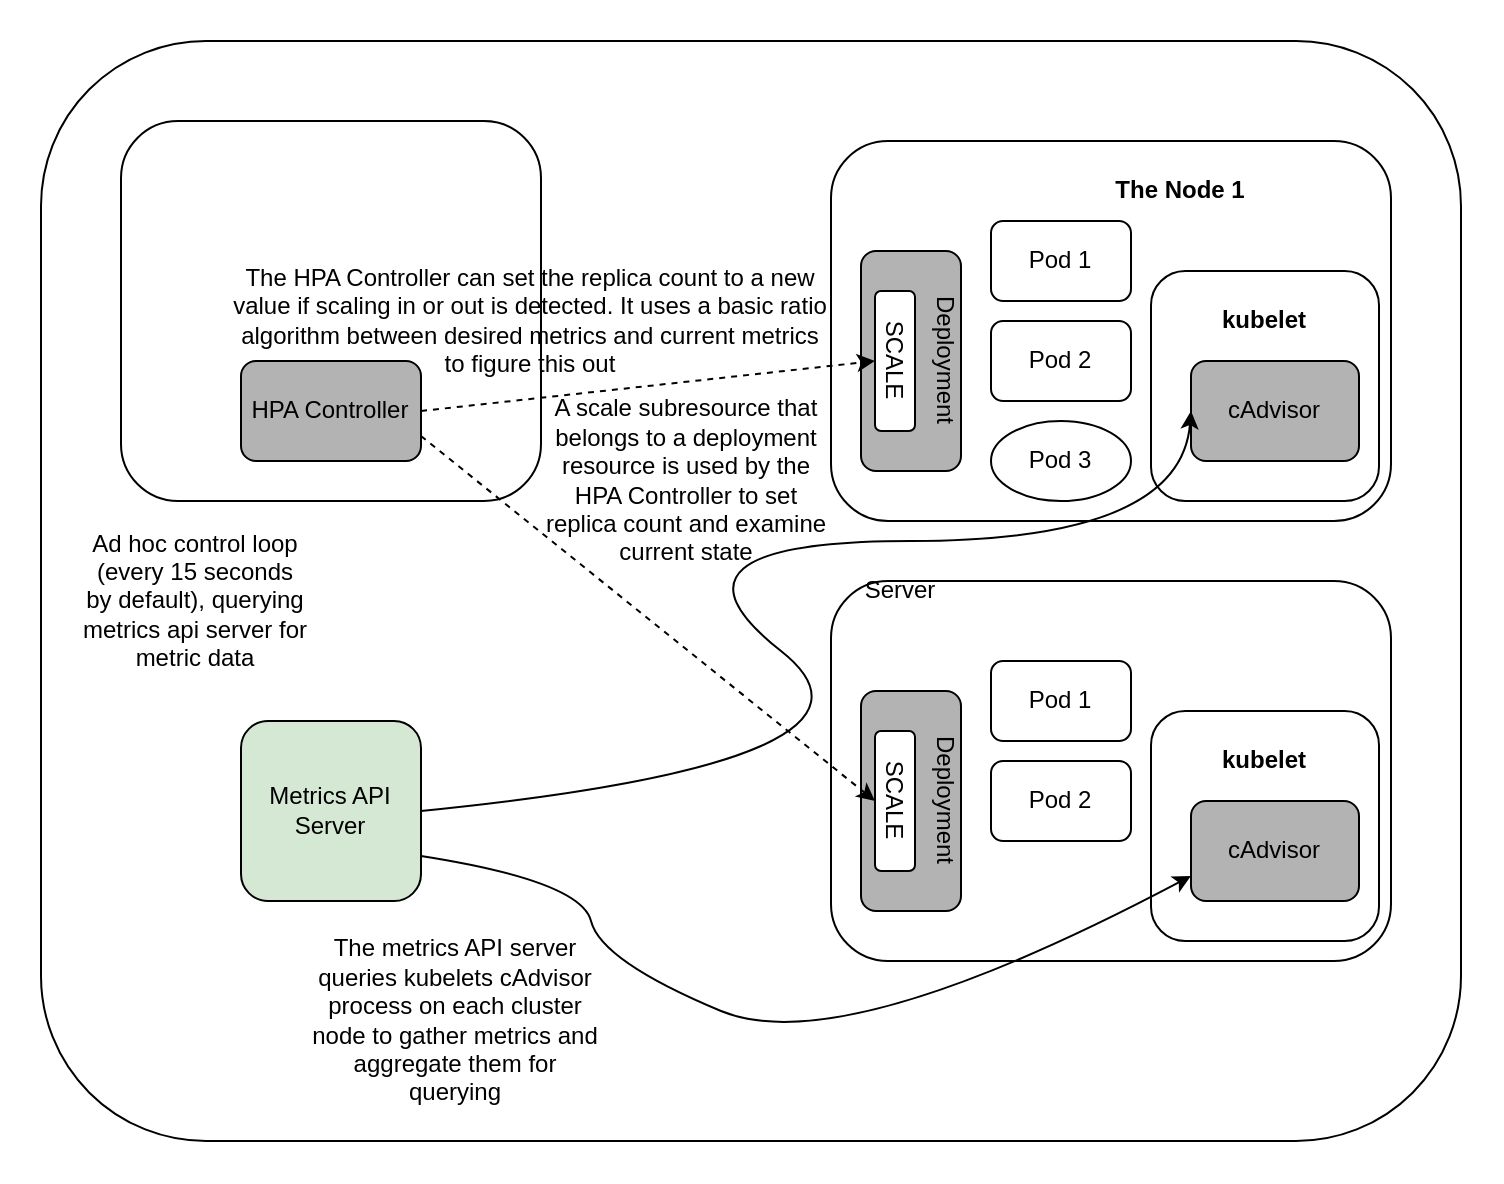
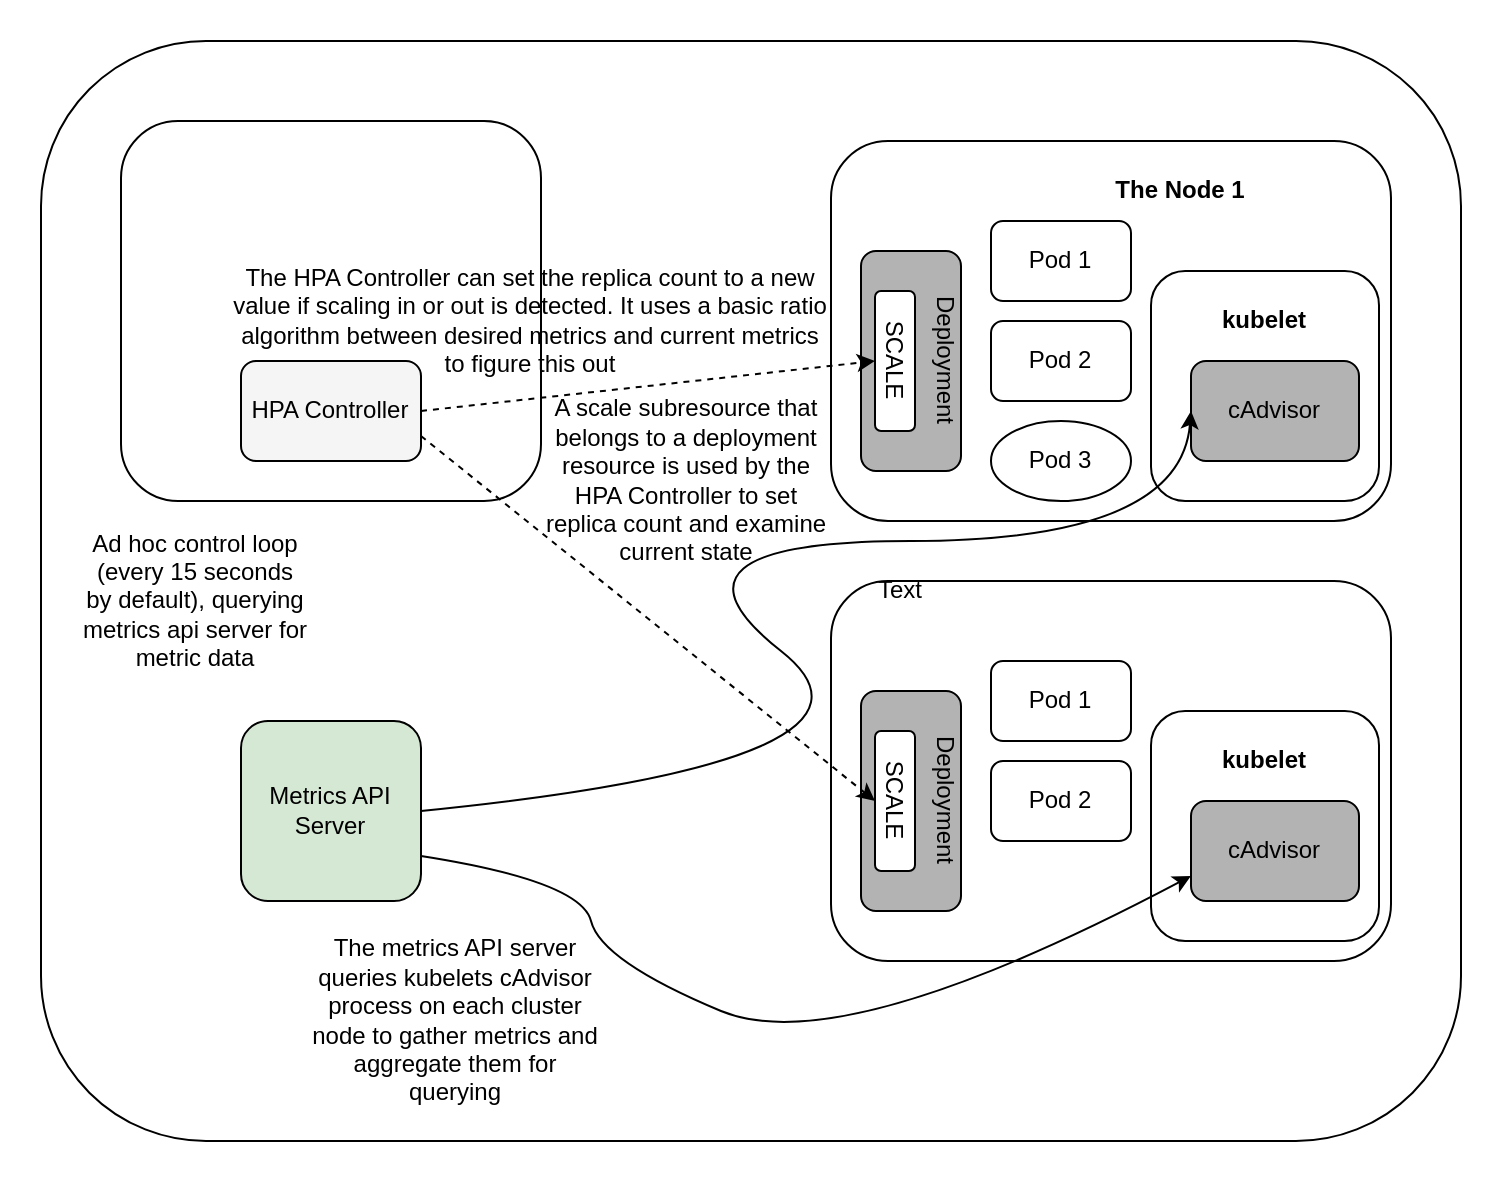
(331, 411) -> (331, 411)
(901, 591) -> (901, 591)
